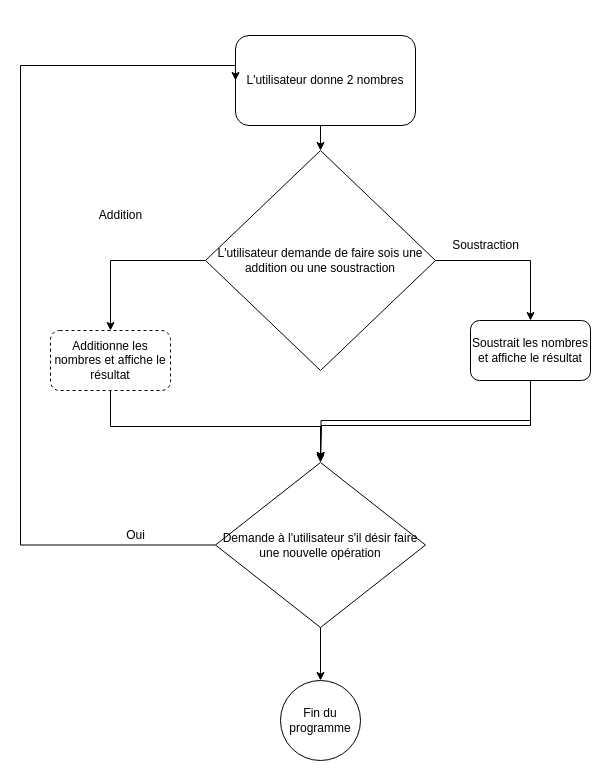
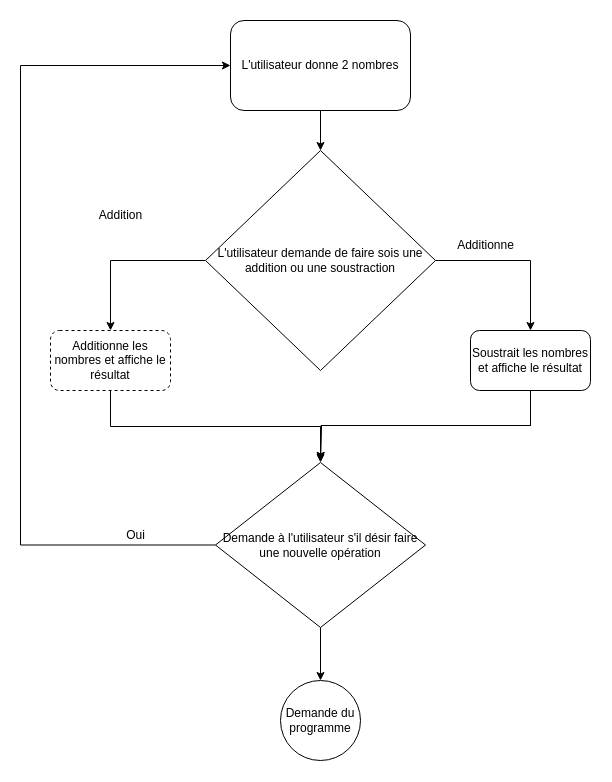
(326, 81) -> (321, 66)
(486, 246) -> (486, 246)
(531, 351) -> (531, 361)
(321, 721) -> (321, 721)
